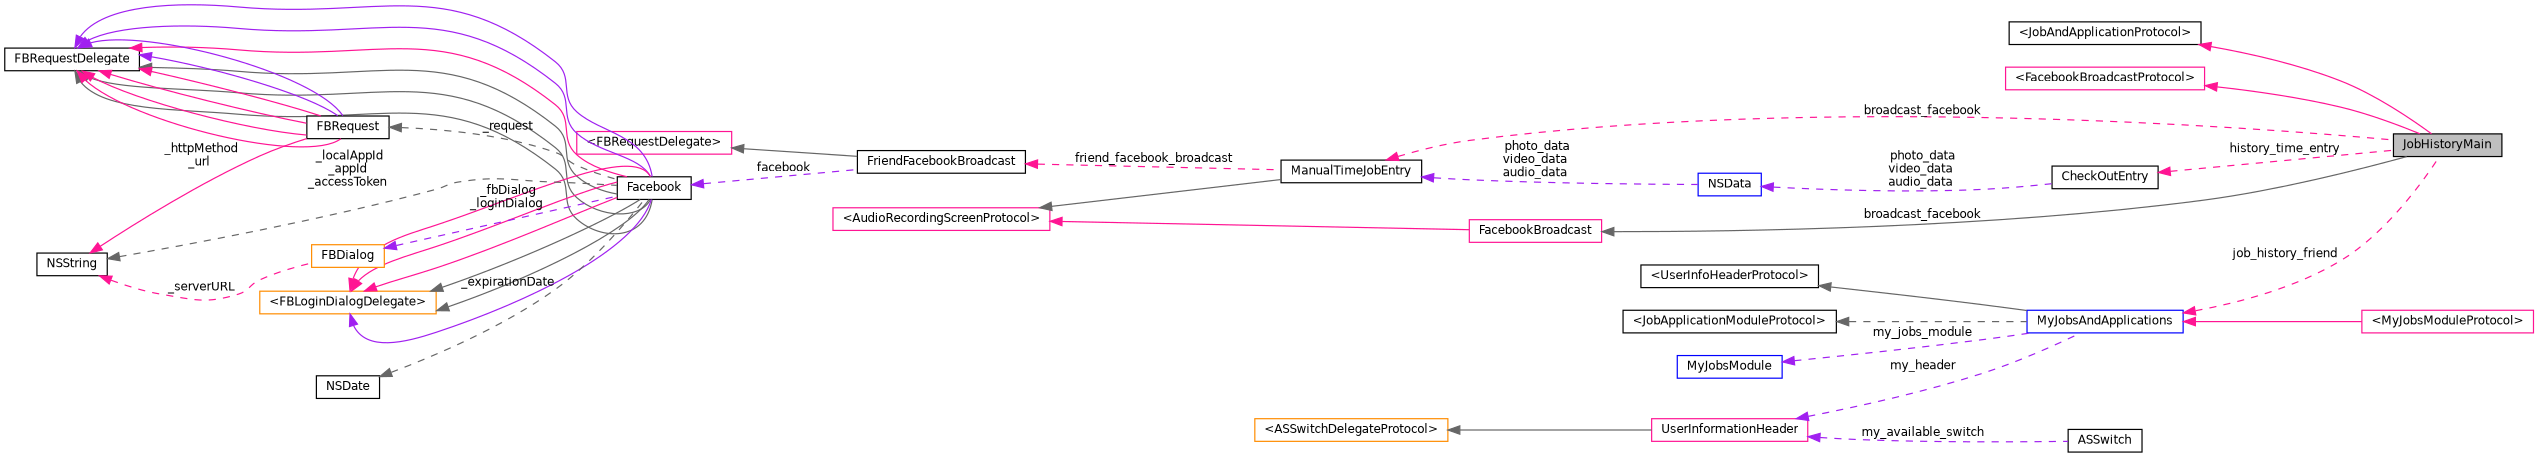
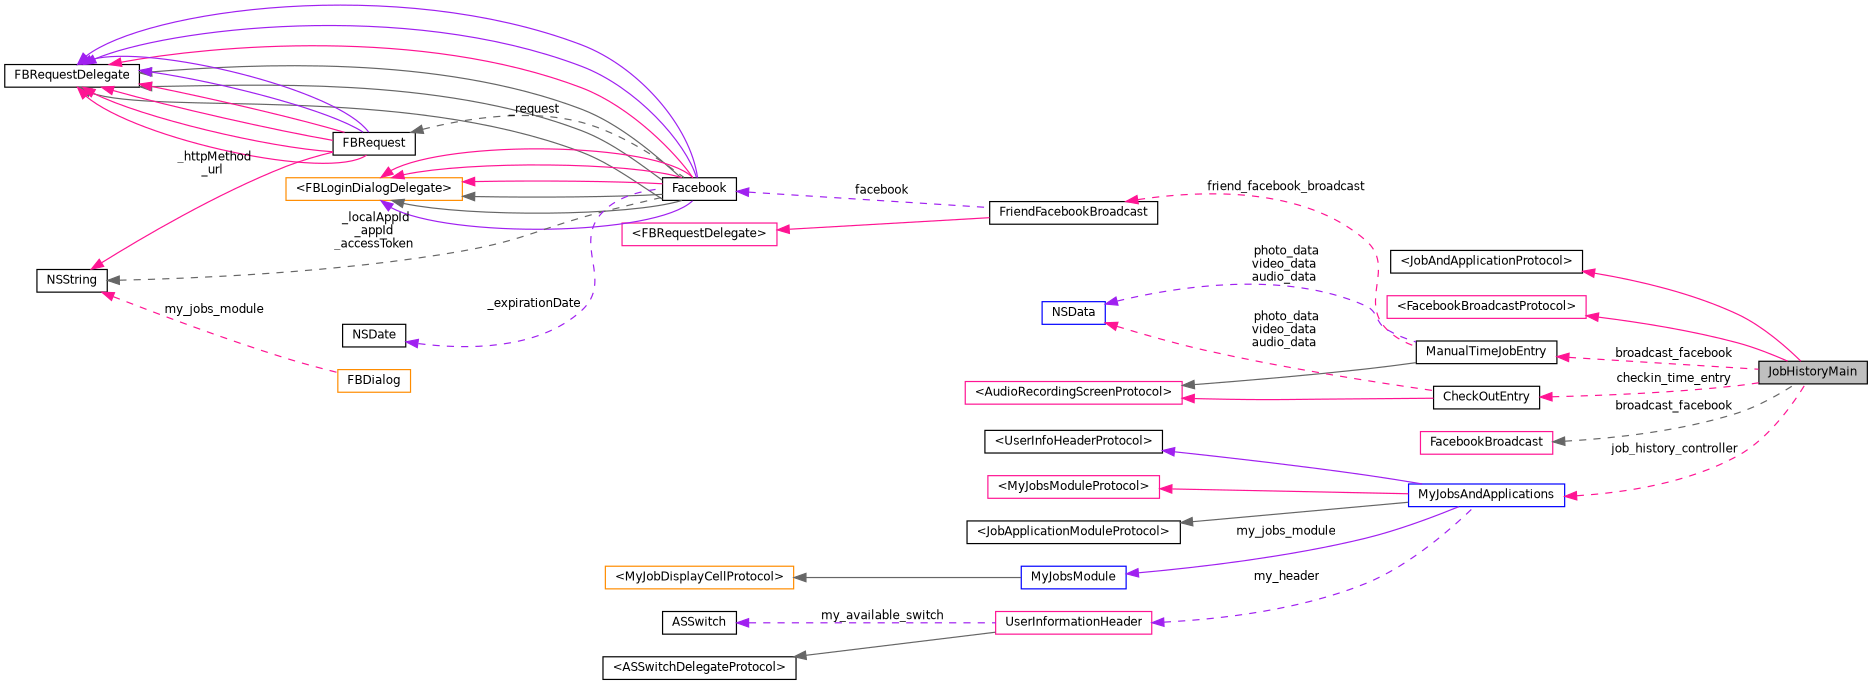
(2283, 149) -> (1673, 379)
(800, 153) -> (890, 223)
(1566, 183) -> (1274, 285)
(1912, 191) -> (1274, 364)
(2013, 219) -> (1684, 427)
(1266, 226) -> (1314, 399)
(452, 233) -> none
(2283, 254) -> (1673, 449)
(200, 288) -> (213, 310)
(1929, 298) -> (1299, 466)
(531, 305) -> (581, 311)
(1938, 322) -> (1301, 512)
(2279, 322) -> (1290, 491)
(1913, 348) -> (1301, 552)
(1351, 430) -> (700, 668)
(1944, 442) -> (872, 623)
none -> (700, 578)
